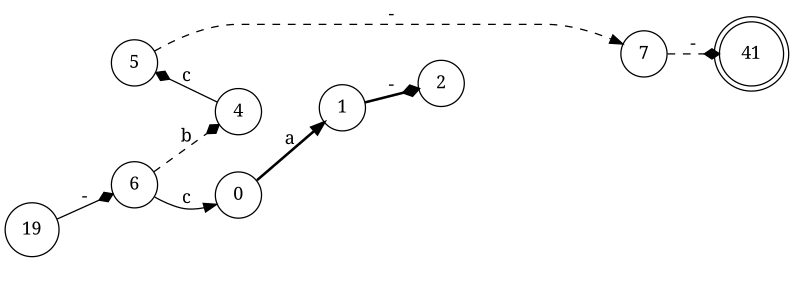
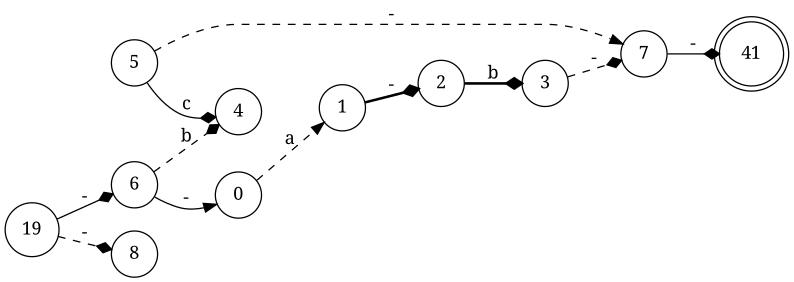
(686, 54) -> (686, 54)
none -> (545, 83)
(194, 91) -> (169, 107)
(286, 156) -> (286, 156)
(186, 198) -> (186, 198)
none -> (134, 254)
